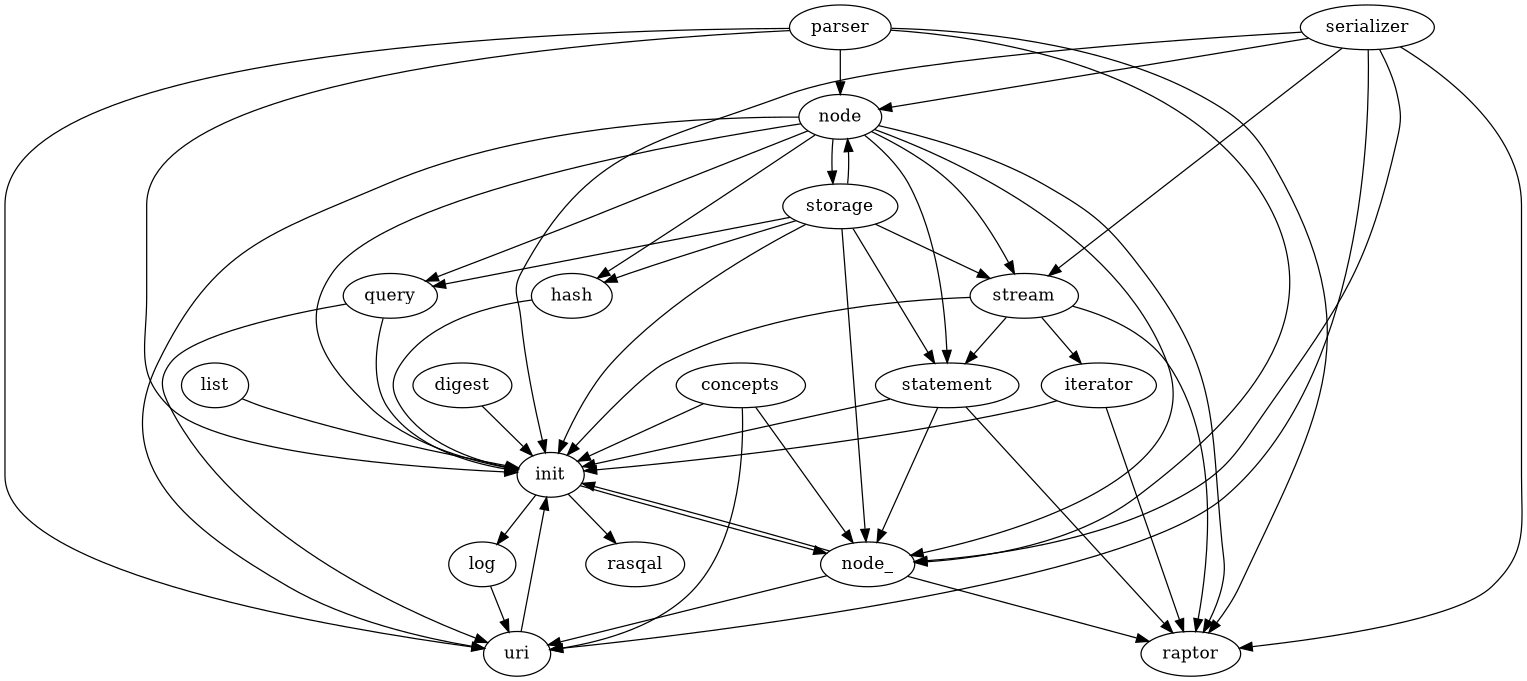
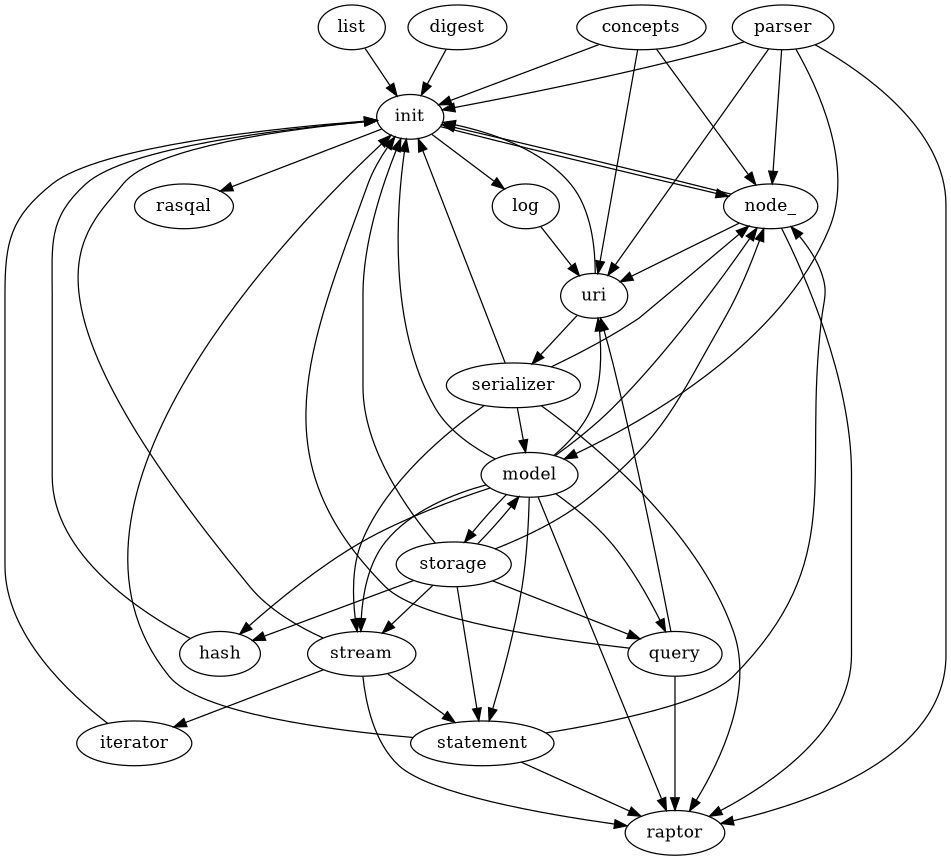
(840, 117) -> (530, 475)
(1147, 524) -> (675, 737)
(1135, 542) -> (559, 335)
